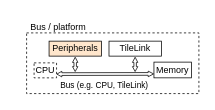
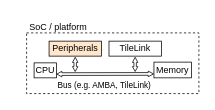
(59, 27) -> (59, 27)
(45, 70) -> (45, 70)
(105, 85) -> (105, 85)
